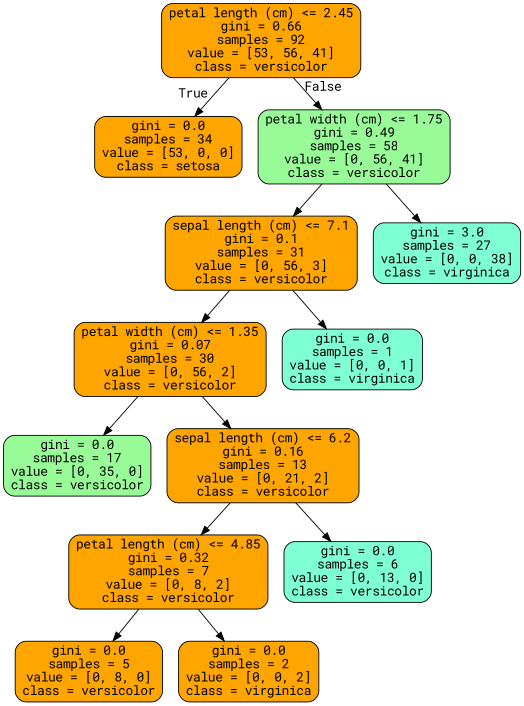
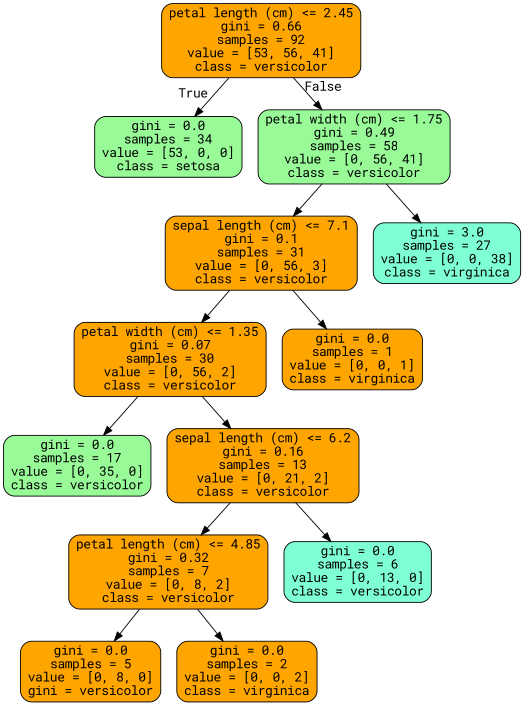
(168, 147) -> (168, 147)
(352, 359) -> (352, 359)
(89, 672) -> (91, 672)
